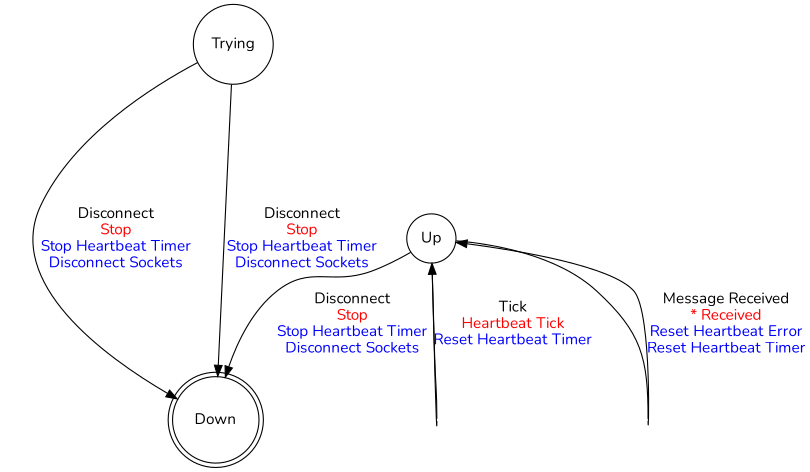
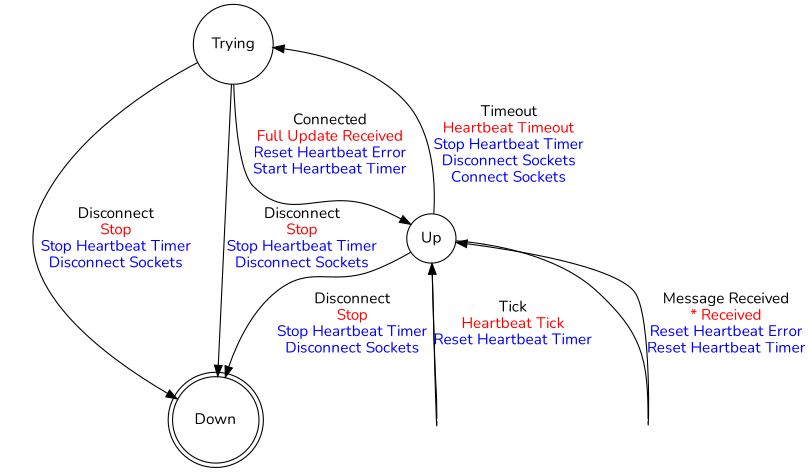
none -> (400, 96)
none -> (274, 200)
